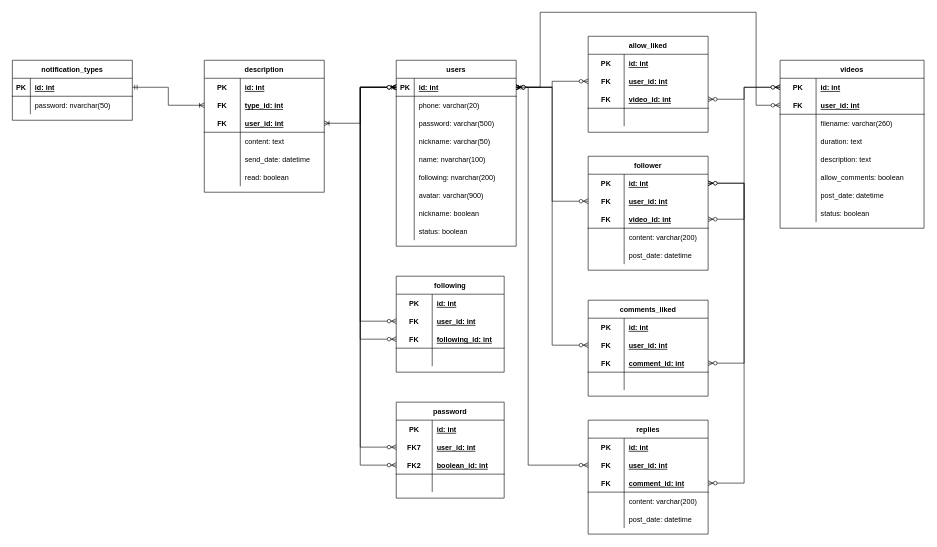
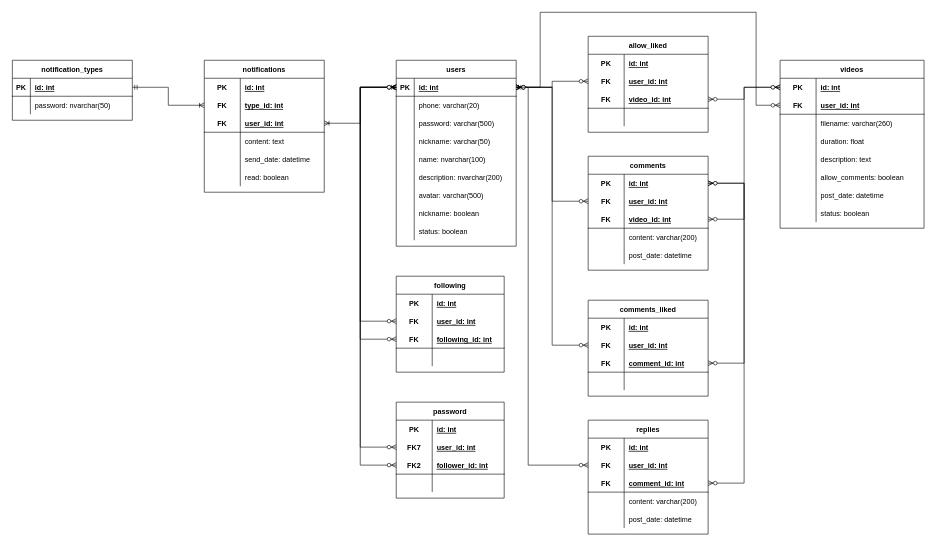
(264, 70) -> (264, 70)
(846, 142) -> (847, 142)
(648, 166) -> (648, 166)
(463, 178) -> (467, 178)
(457, 196) -> (457, 196)
(462, 466) -> (463, 466)
